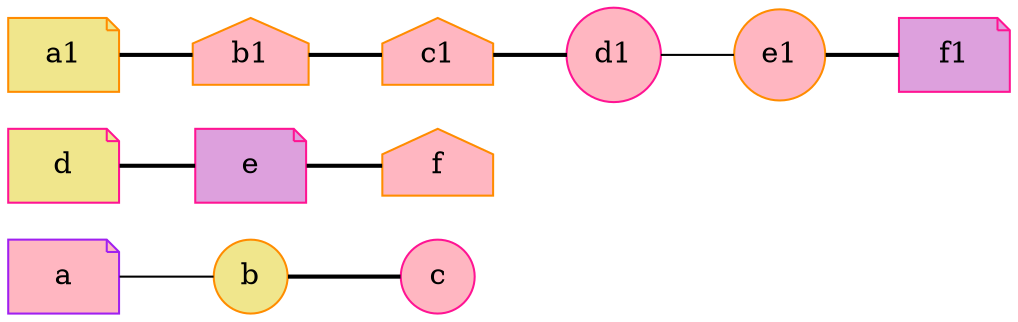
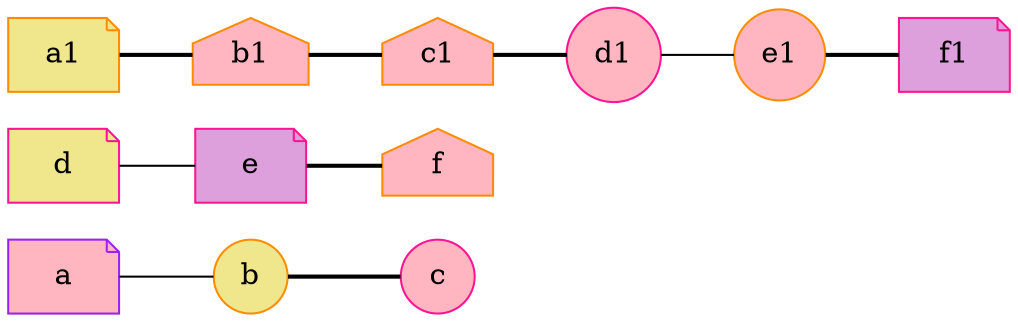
(157, 166) -> (157, 166)
